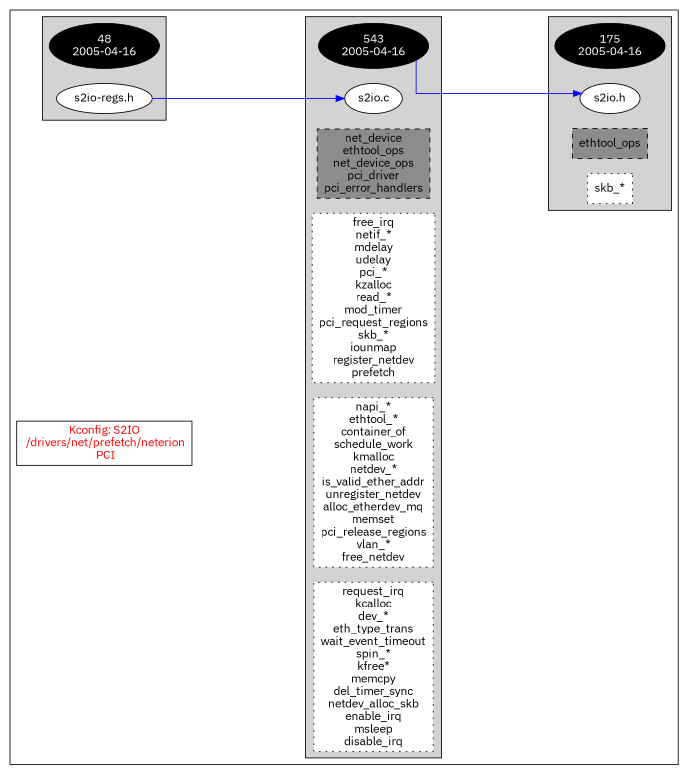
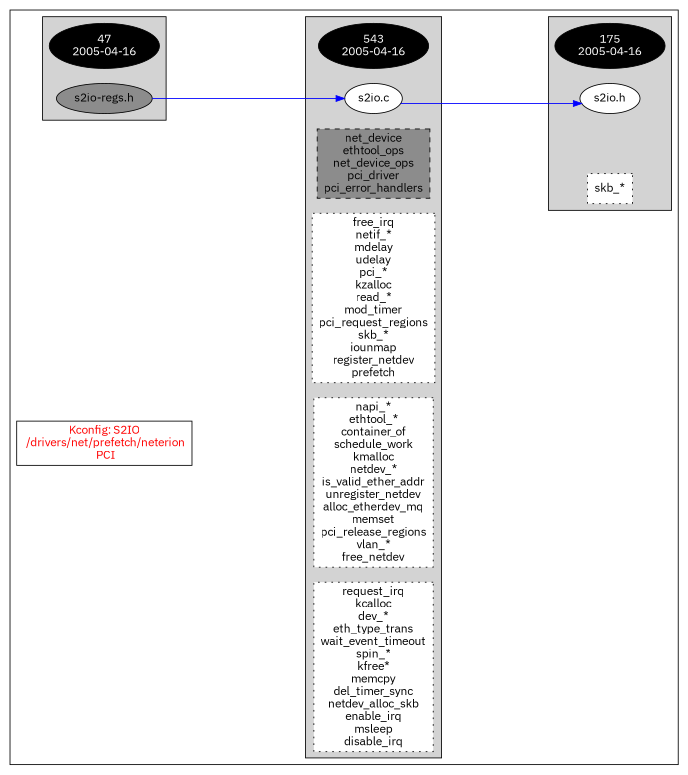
(104, 46) -> (104, 46)
(478, 93) -> (487, 104)
(104, 98) -> (104, 98)
(610, 144) -> none
